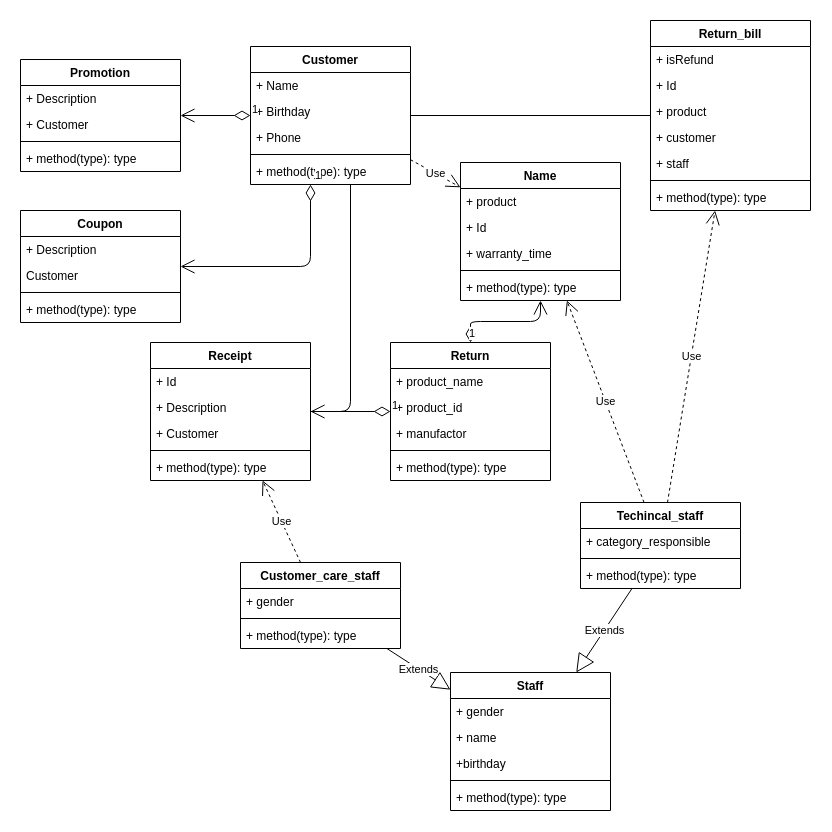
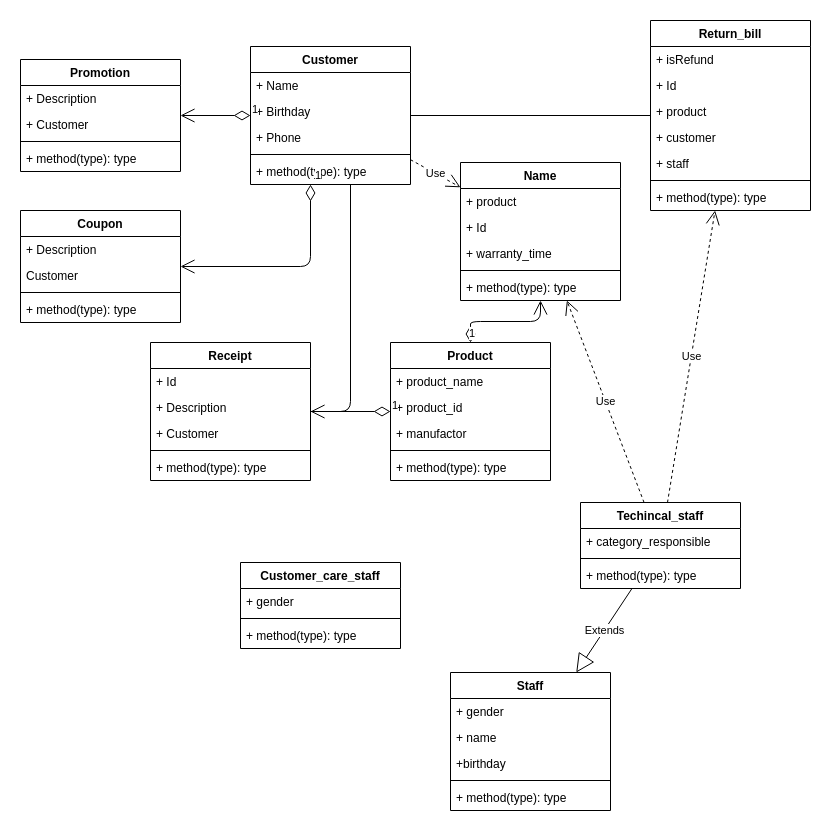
(470, 356) -> (470, 356)
(282, 523) -> none
(412, 664) -> none
